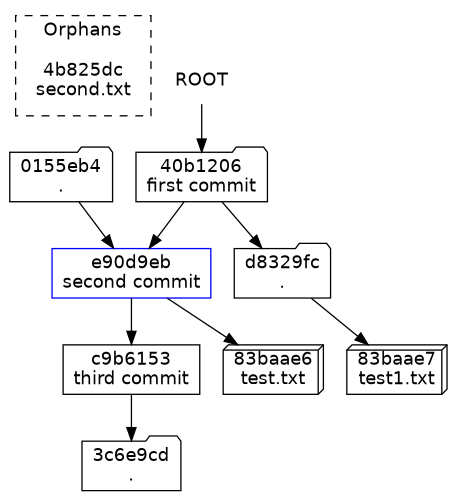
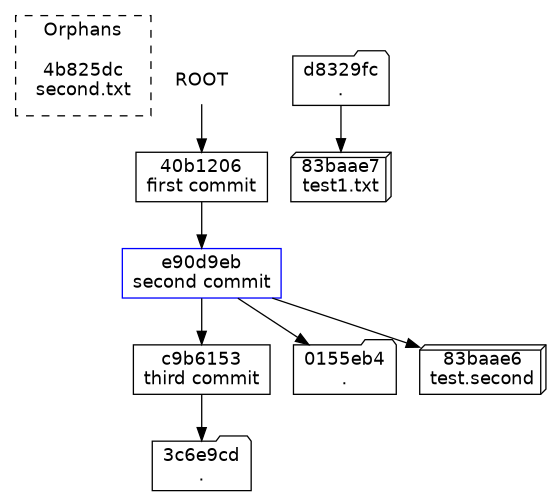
(202, 177) -> (202, 177)
(92, 220) -> (268, 318)
(238, 220) -> none
(273, 370) -> (483, 370)
